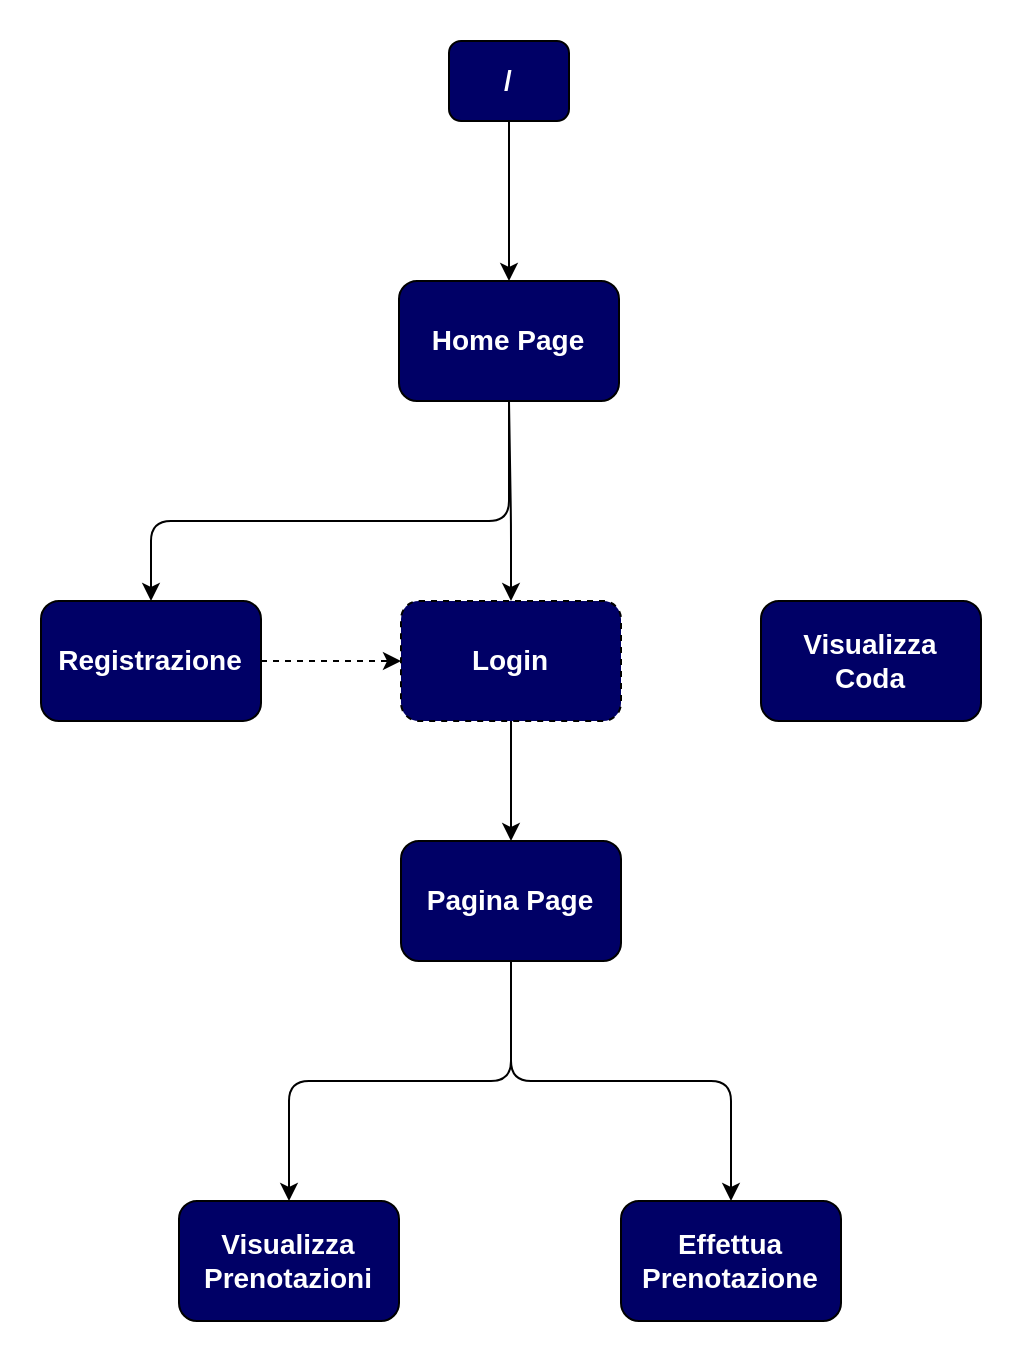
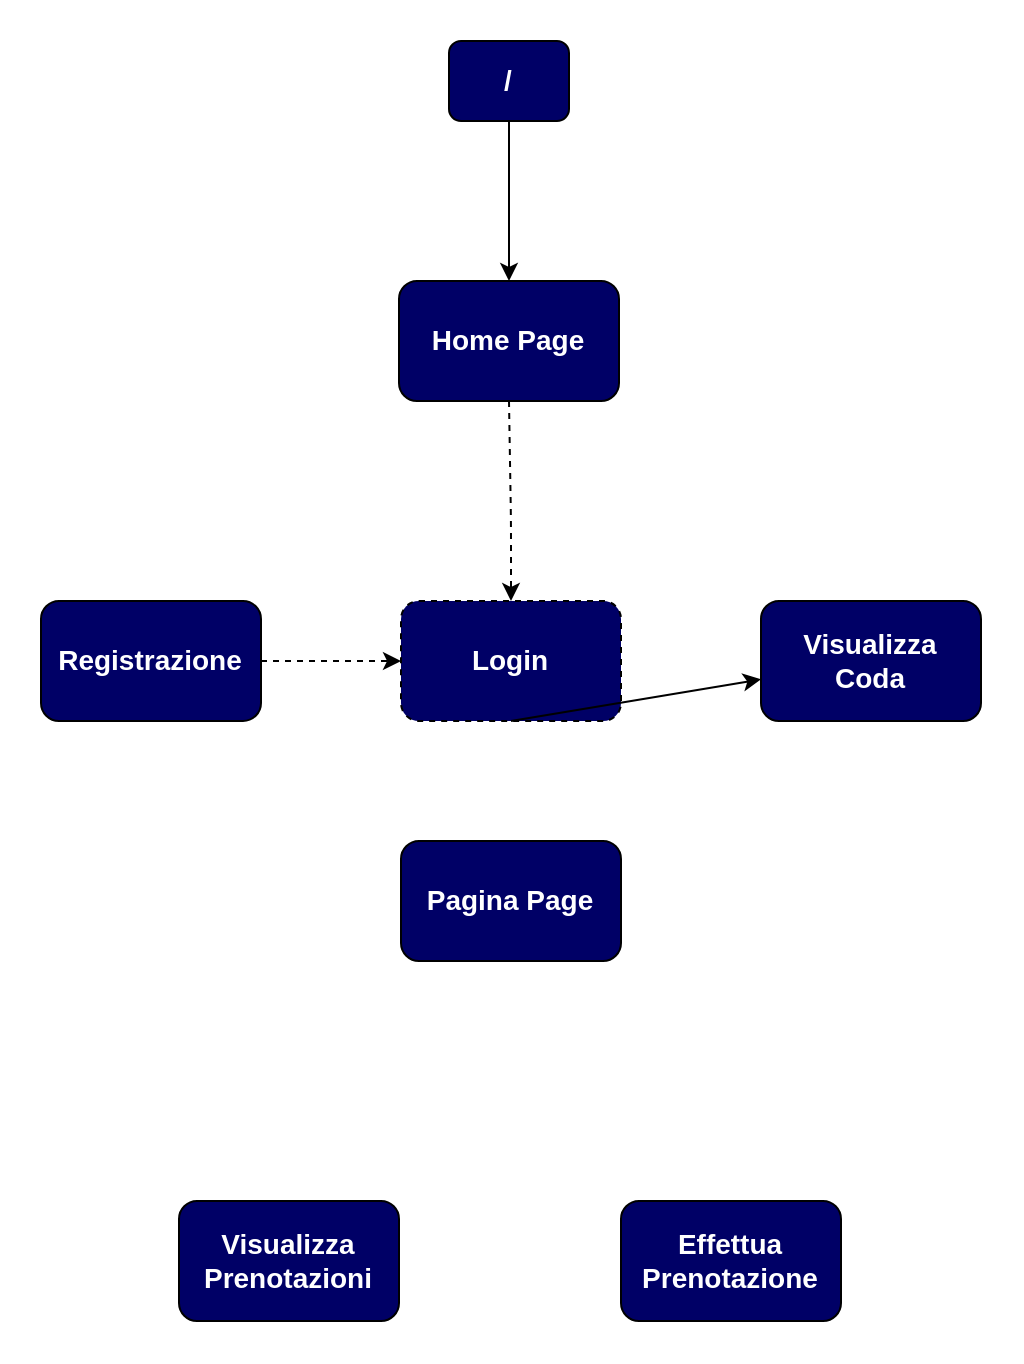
(302, 521) -> none
(511, 546) -> (511, 546)
(511, 774) -> (683, 692)
(352, 1081) -> none
(669, 1081) -> none
